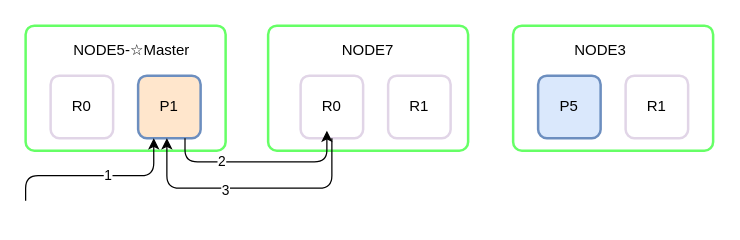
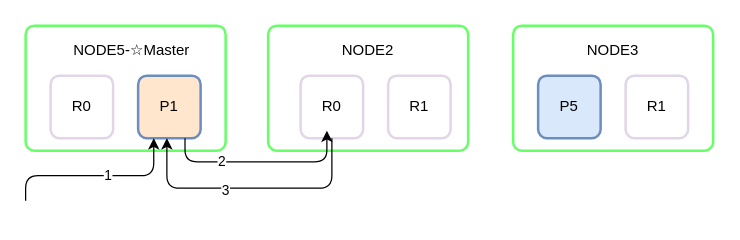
(368, 51) -> (368, 51)
(601, 51) -> (613, 51)
